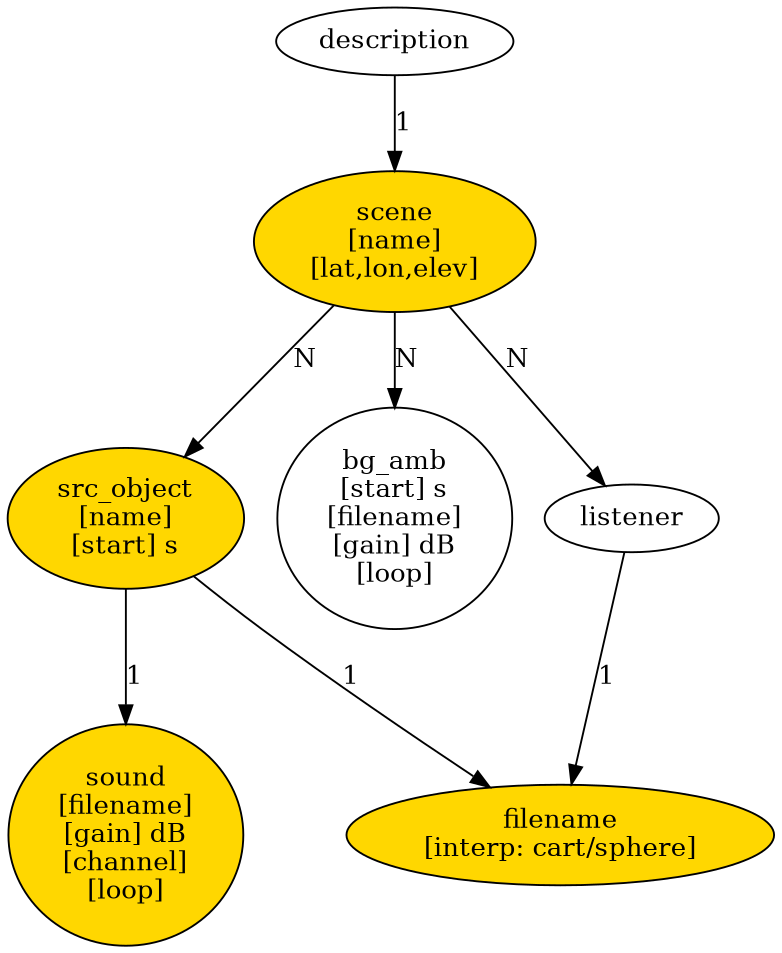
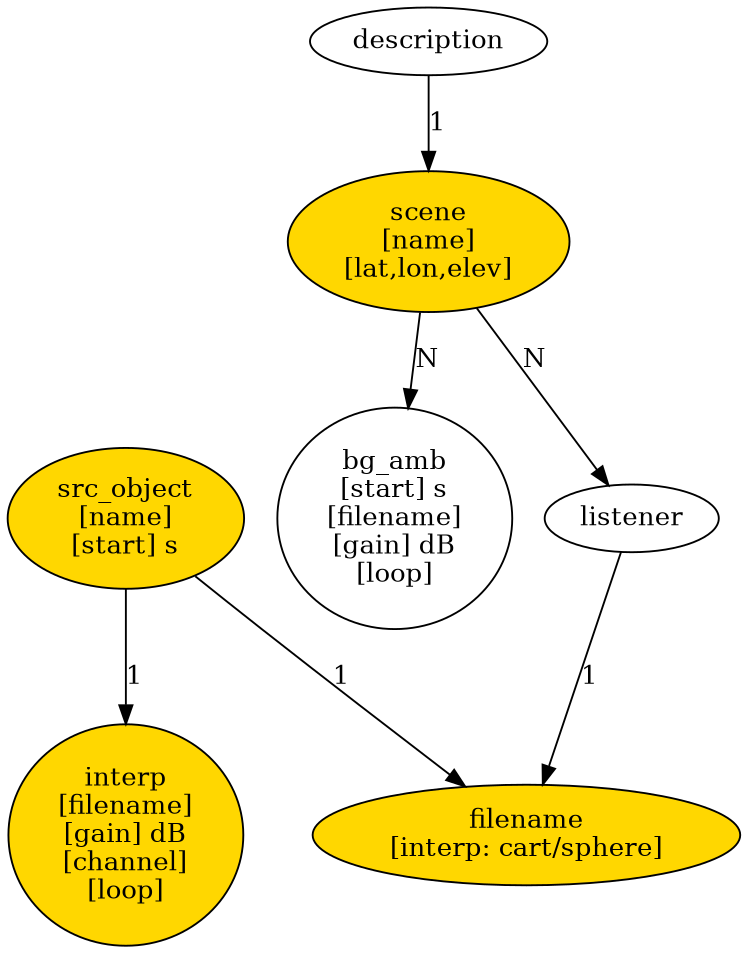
(266, 374) -> none
(126, 835) -> (126, 835)
